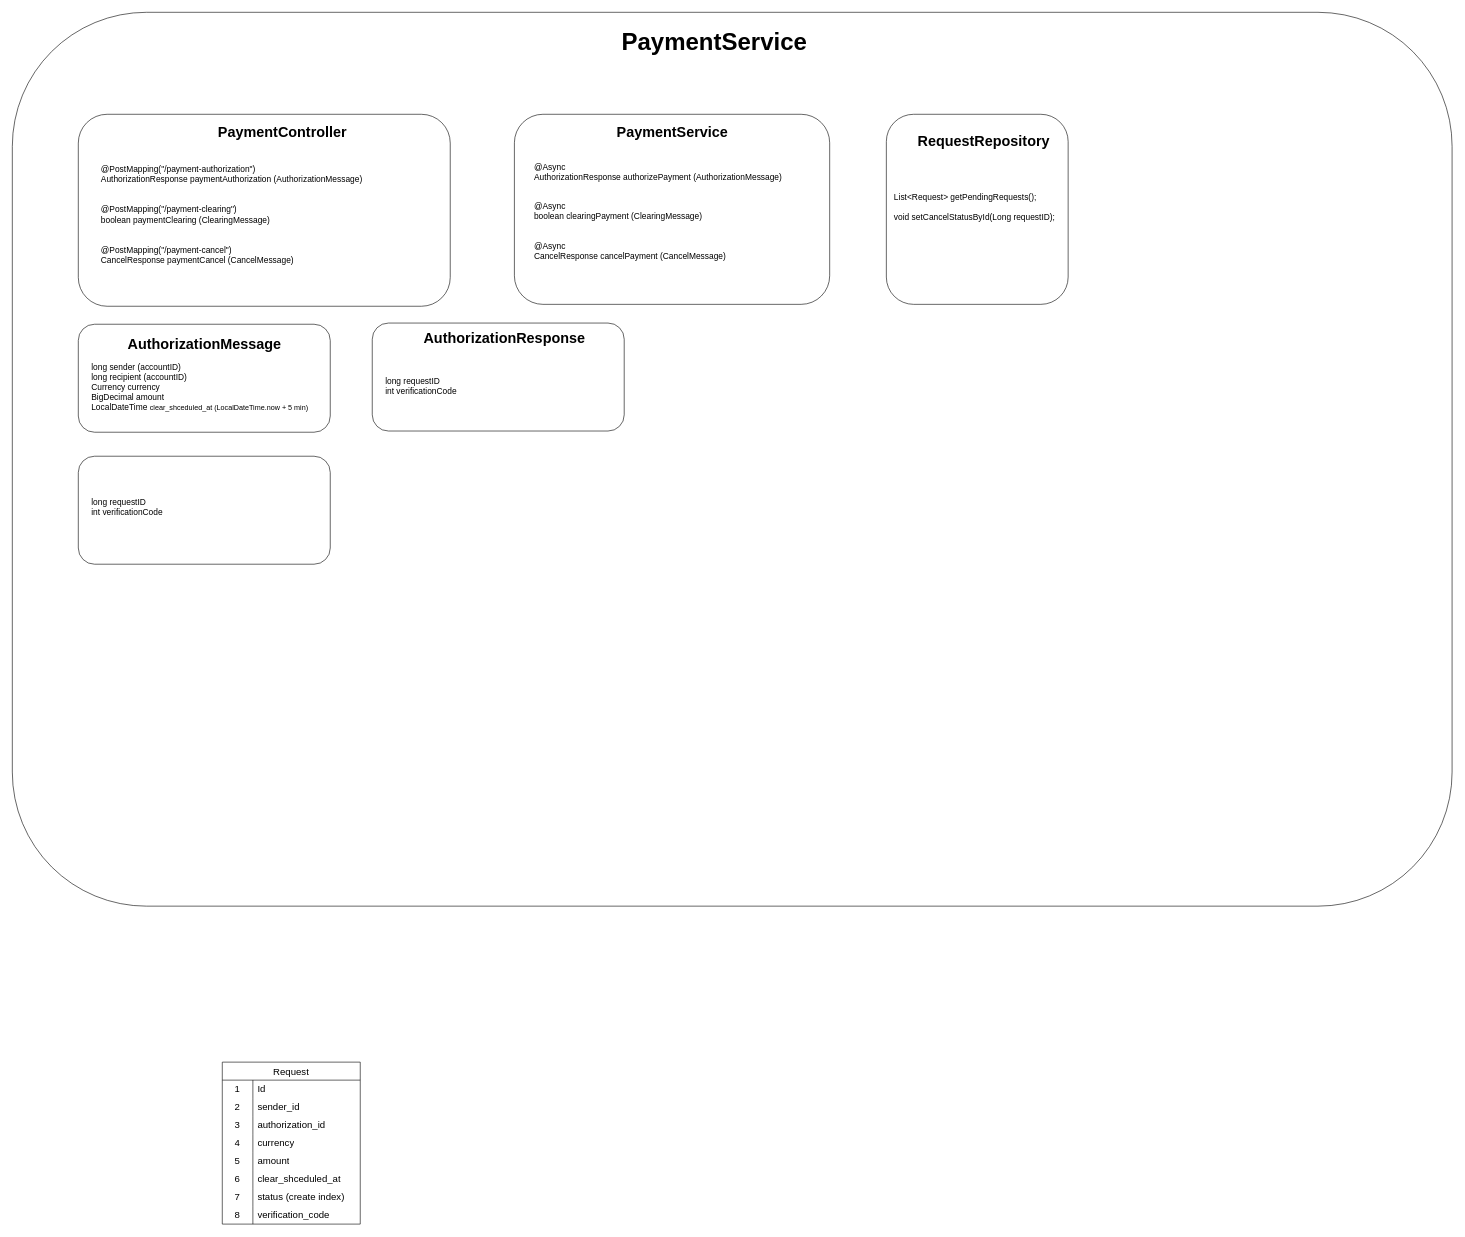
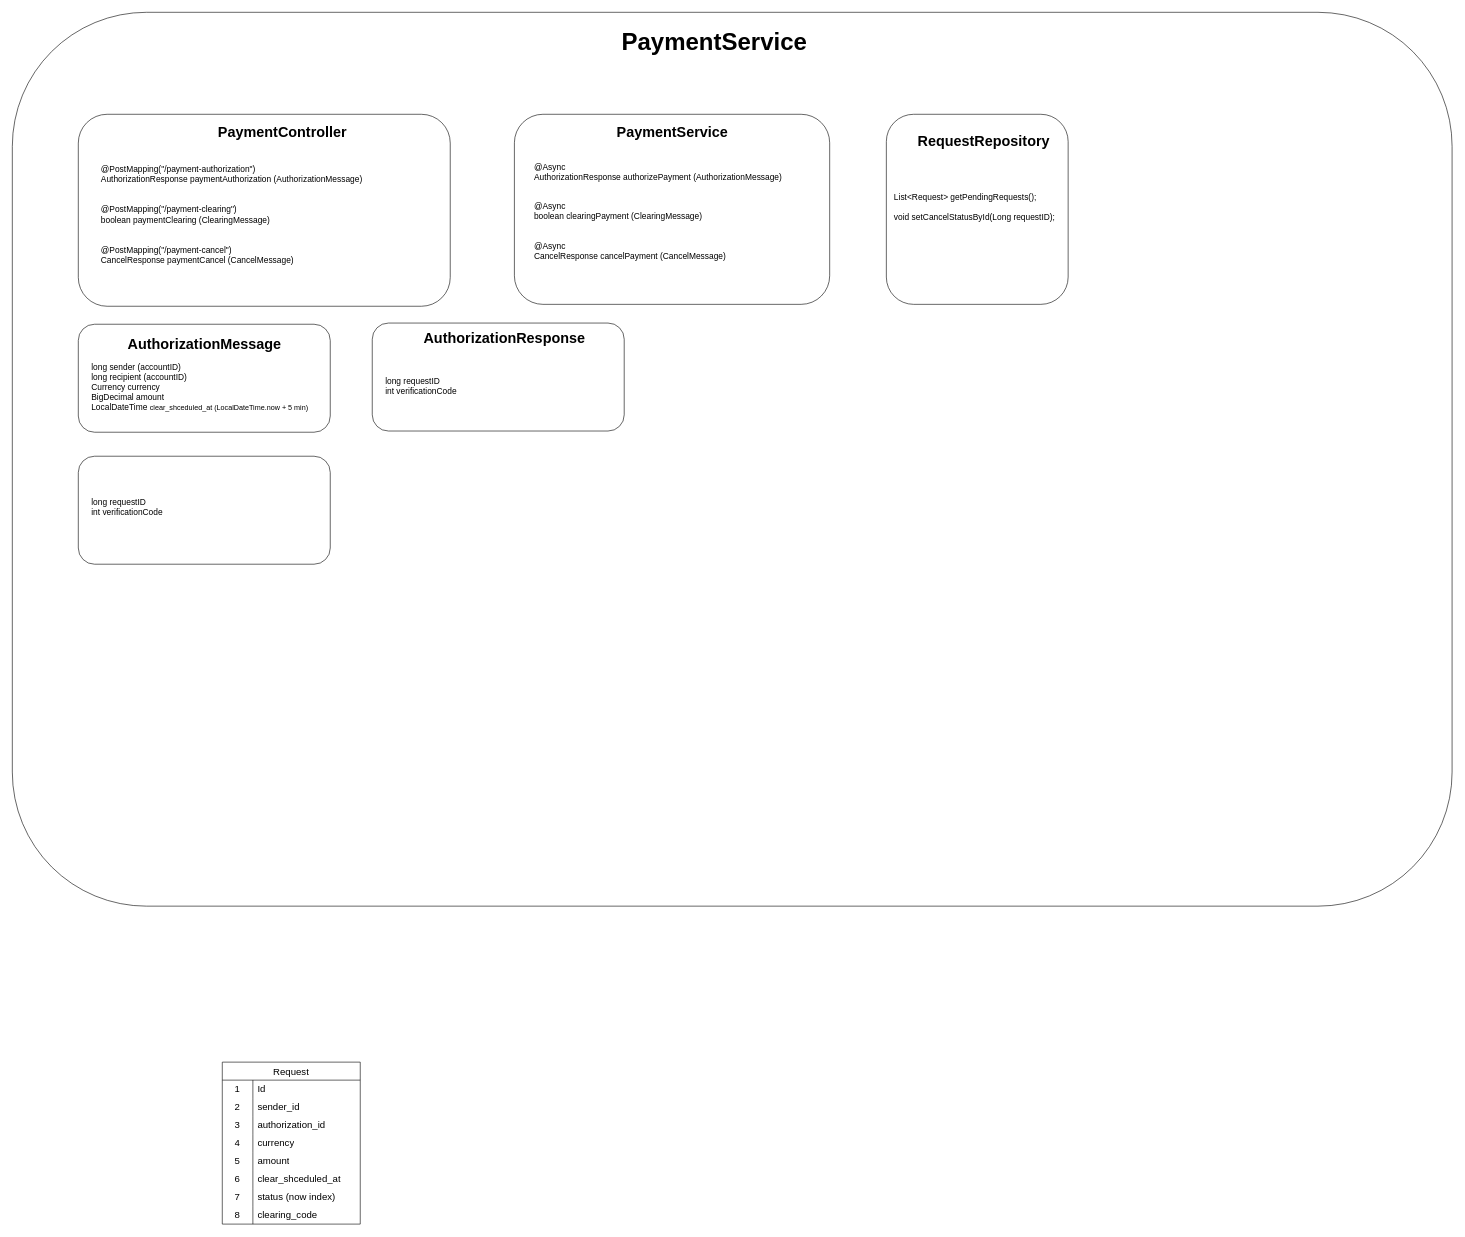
(309, 1197) -> (302, 1197)
(300, 1215) -> (290, 1215)
